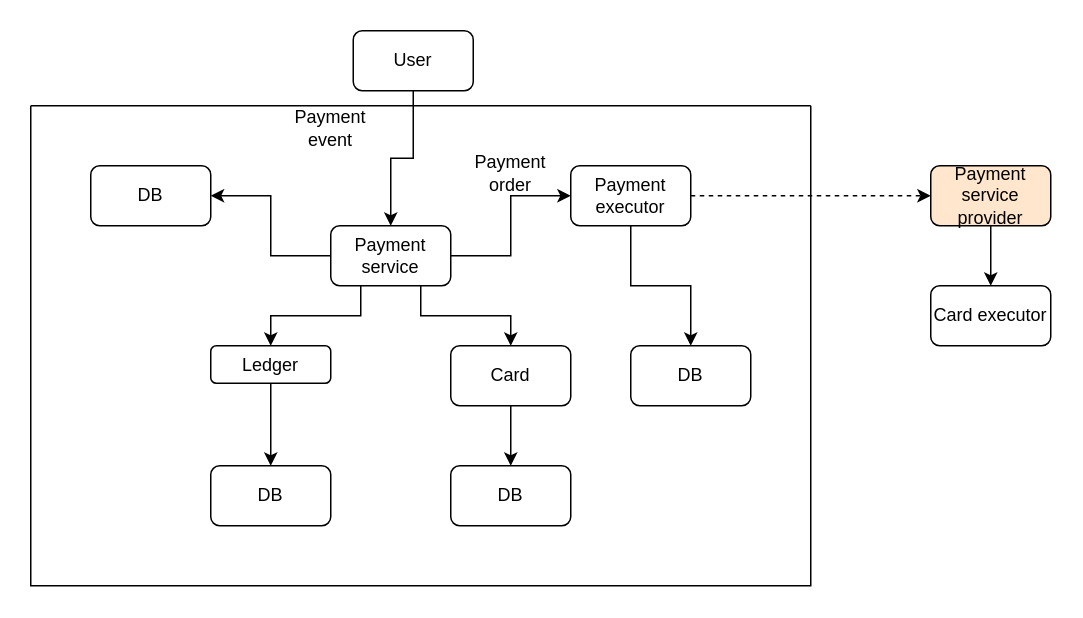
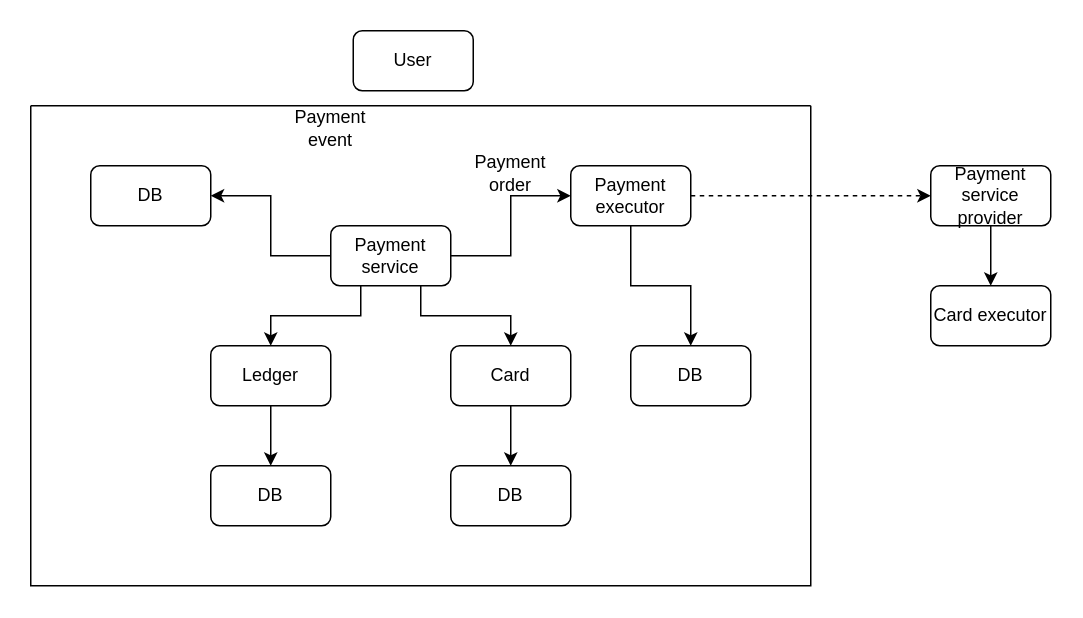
(407, 158) -> none
(991, 196) -> (991, 196)
(271, 365) -> (271, 376)
